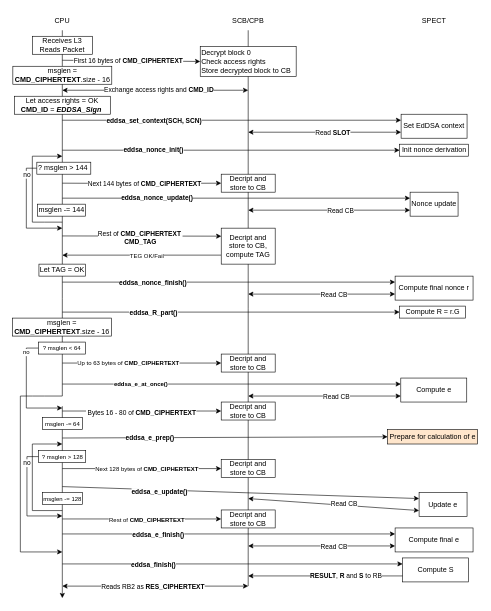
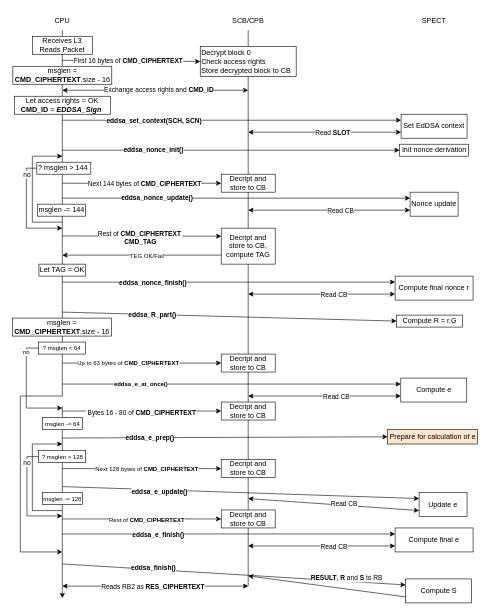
(433, 312) -> (430, 321)
(436, 570) -> (439, 591)
